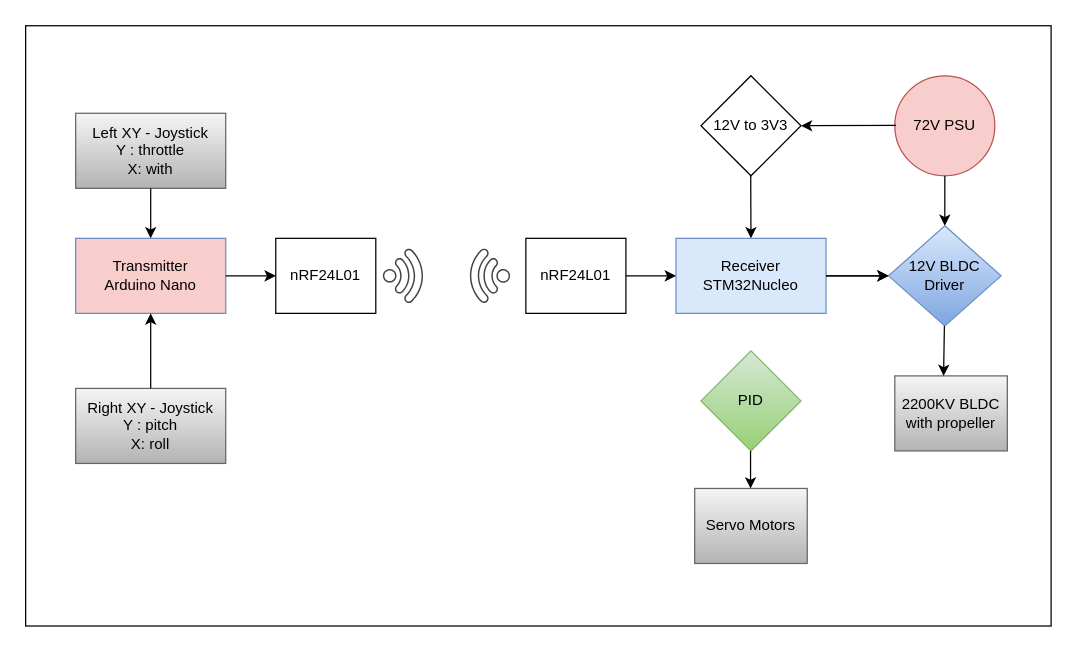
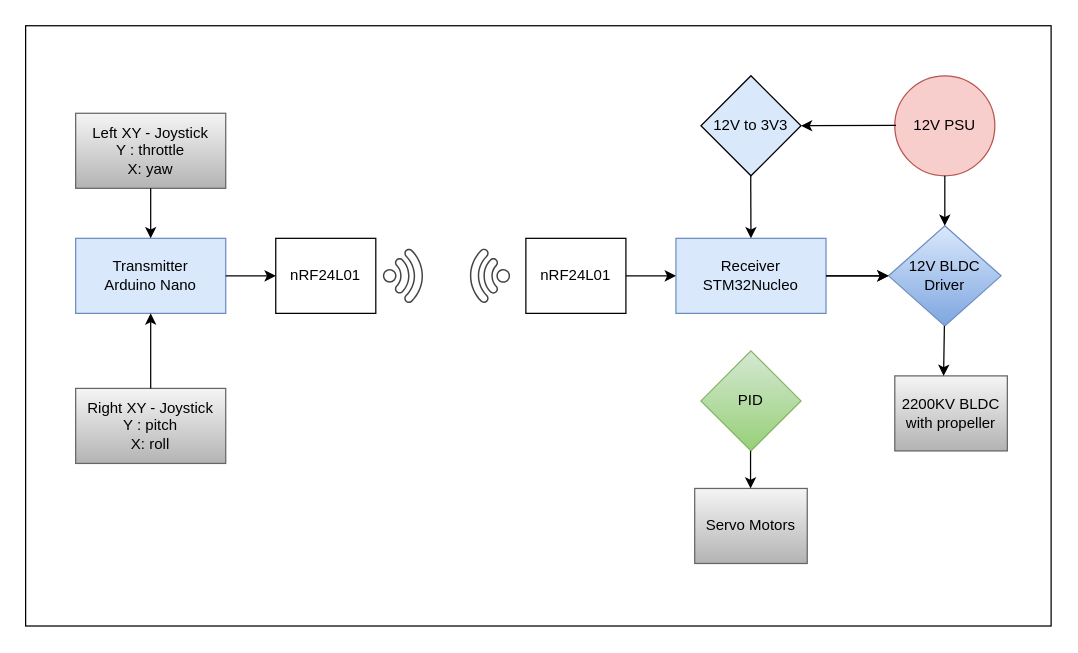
(751, 126) -> (751, 126)
(944, 126) -> (944, 126)
(151, 151) -> (151, 151)
(151, 276) -> (151, 276)
